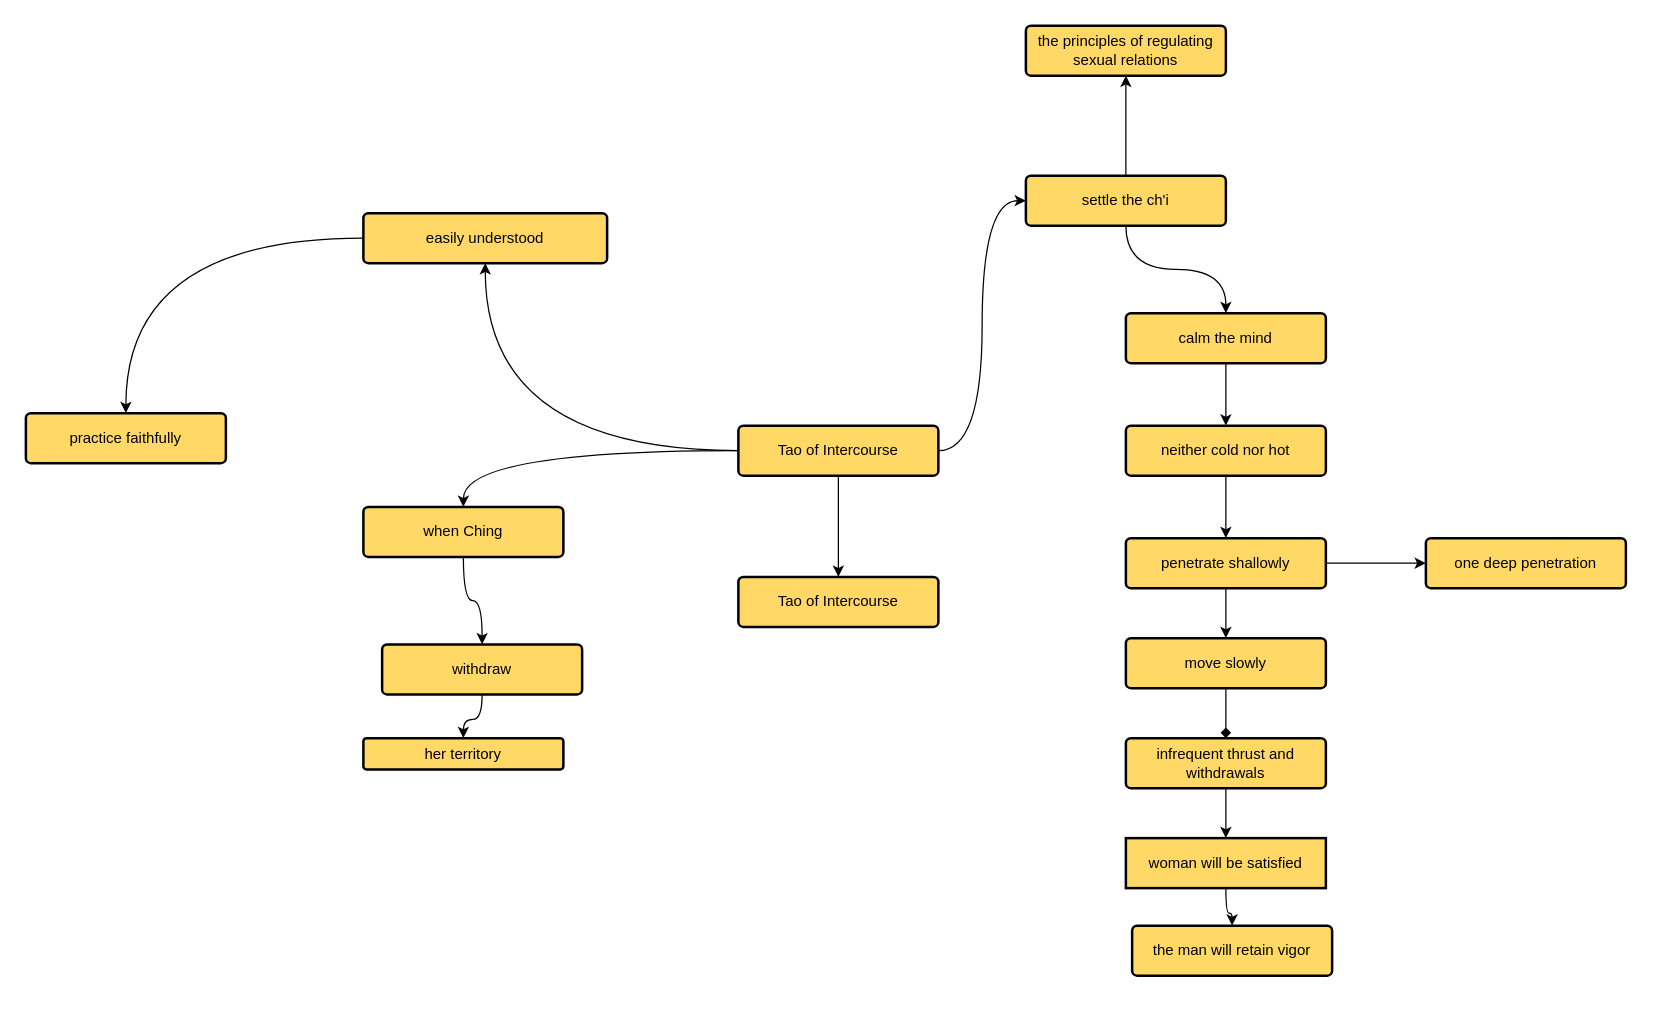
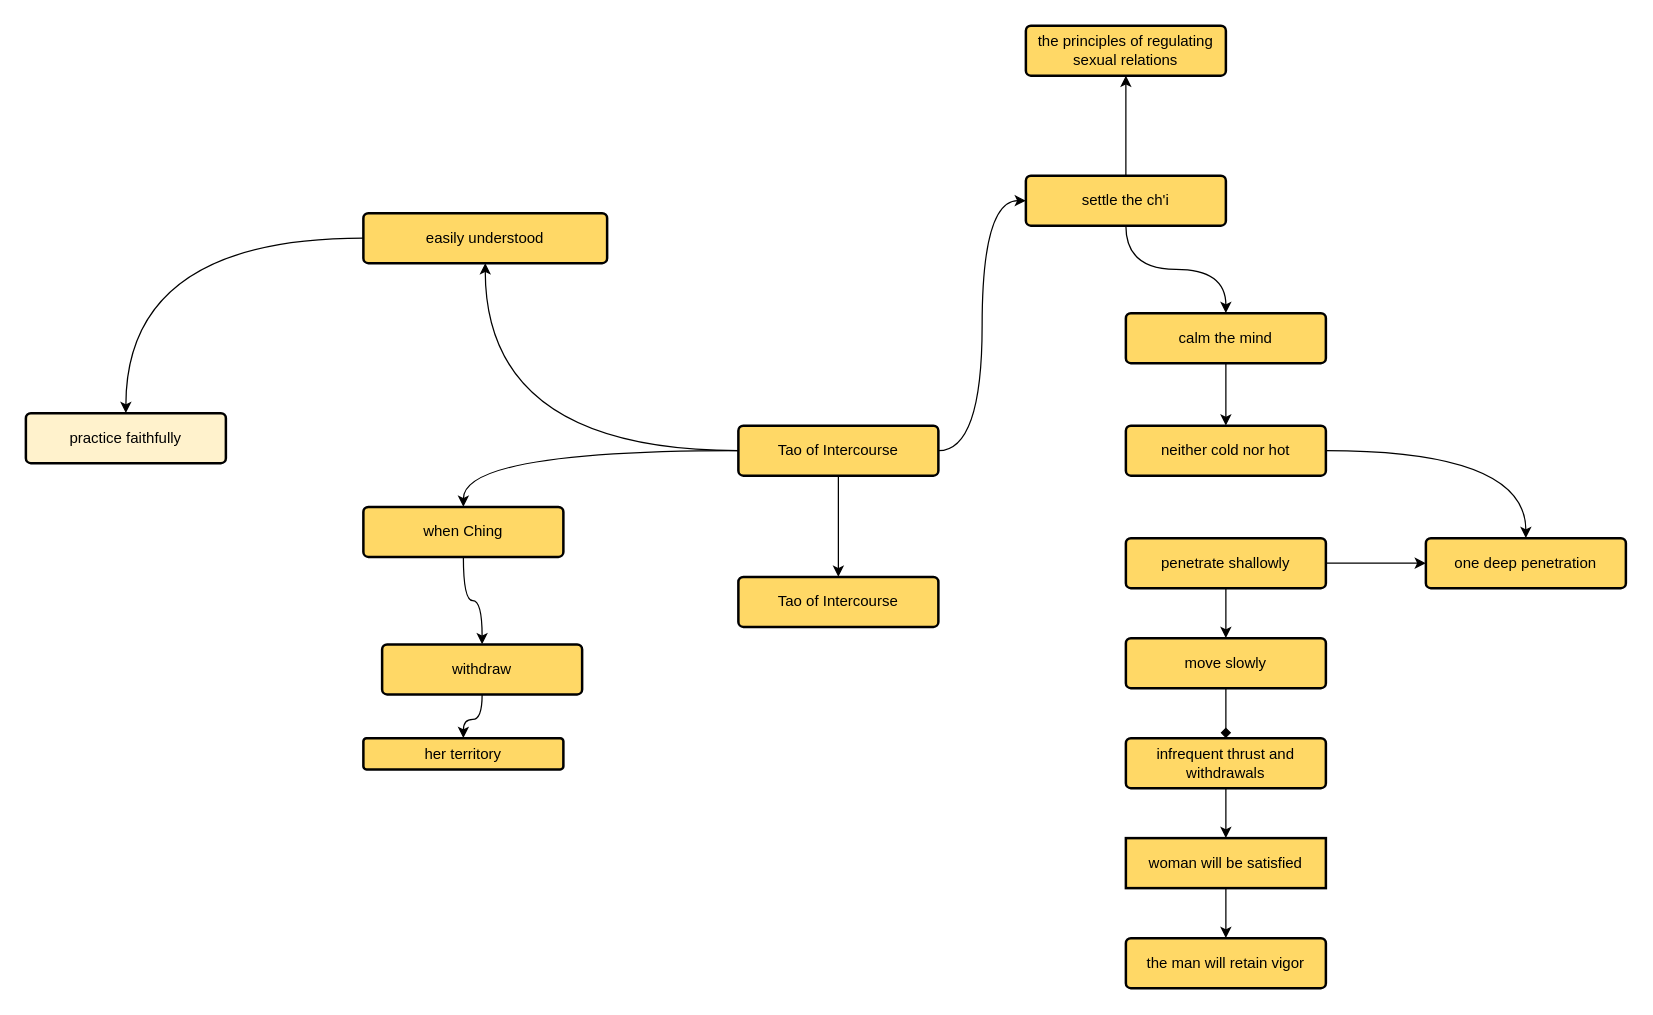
(126, 438) -> (126, 438)
(1226, 504) -> (1442, 461)
(1232, 951) -> (1226, 963)
